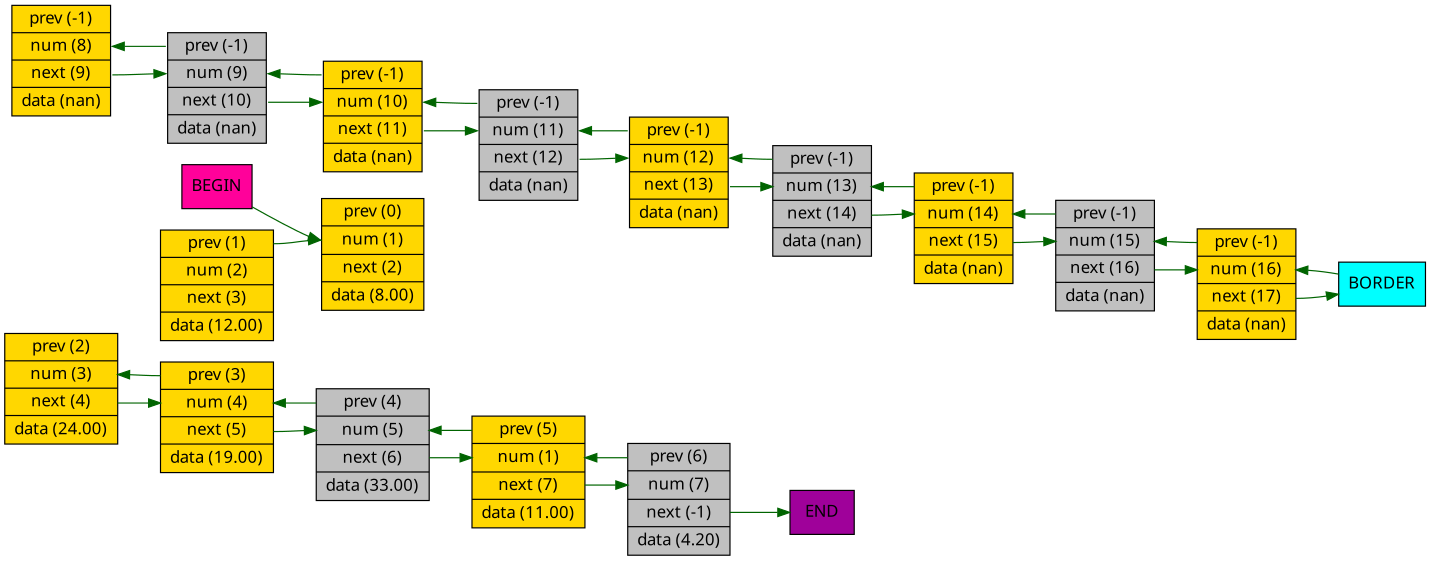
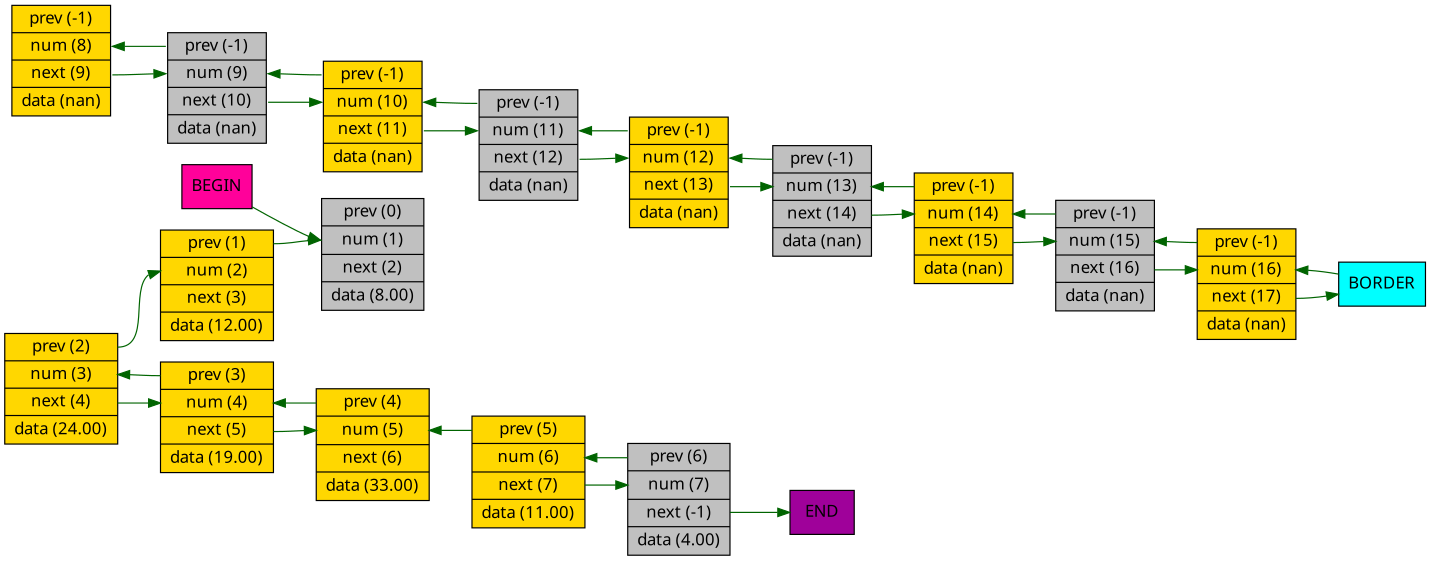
(373, 254) -> (373, 254)
none -> (139, 315)
(373, 445) -> (373, 445)
(528, 457) -> (528, 457)
(445, 458) -> none
(679, 540) -> (679, 540)
